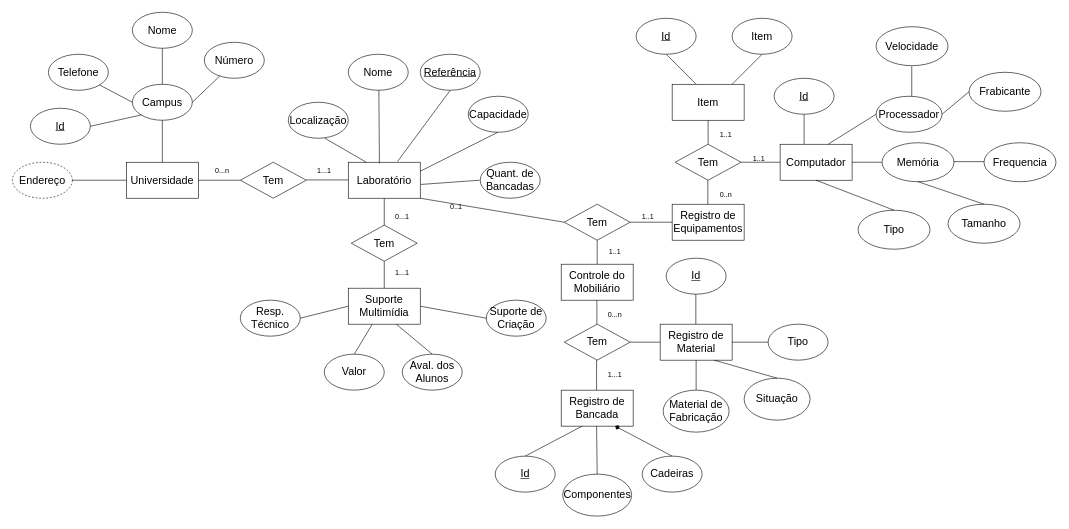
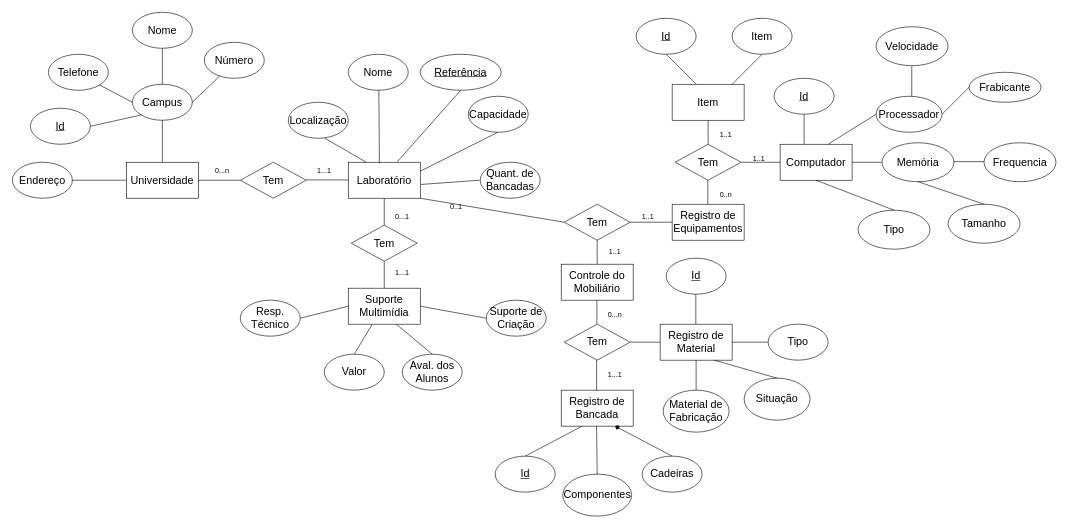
(450, 72) -> (461, 72)
(1005, 92) -> (1005, 87)
(42, 180) -> (42, 180)
